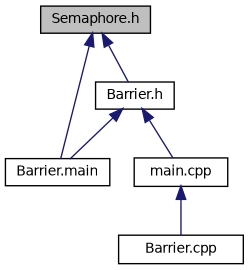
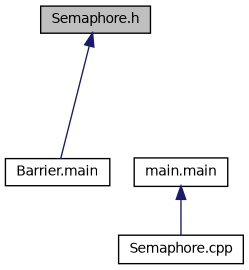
(135, 96) -> none
(181, 172) -> (181, 172)
(181, 249) -> (181, 249)
